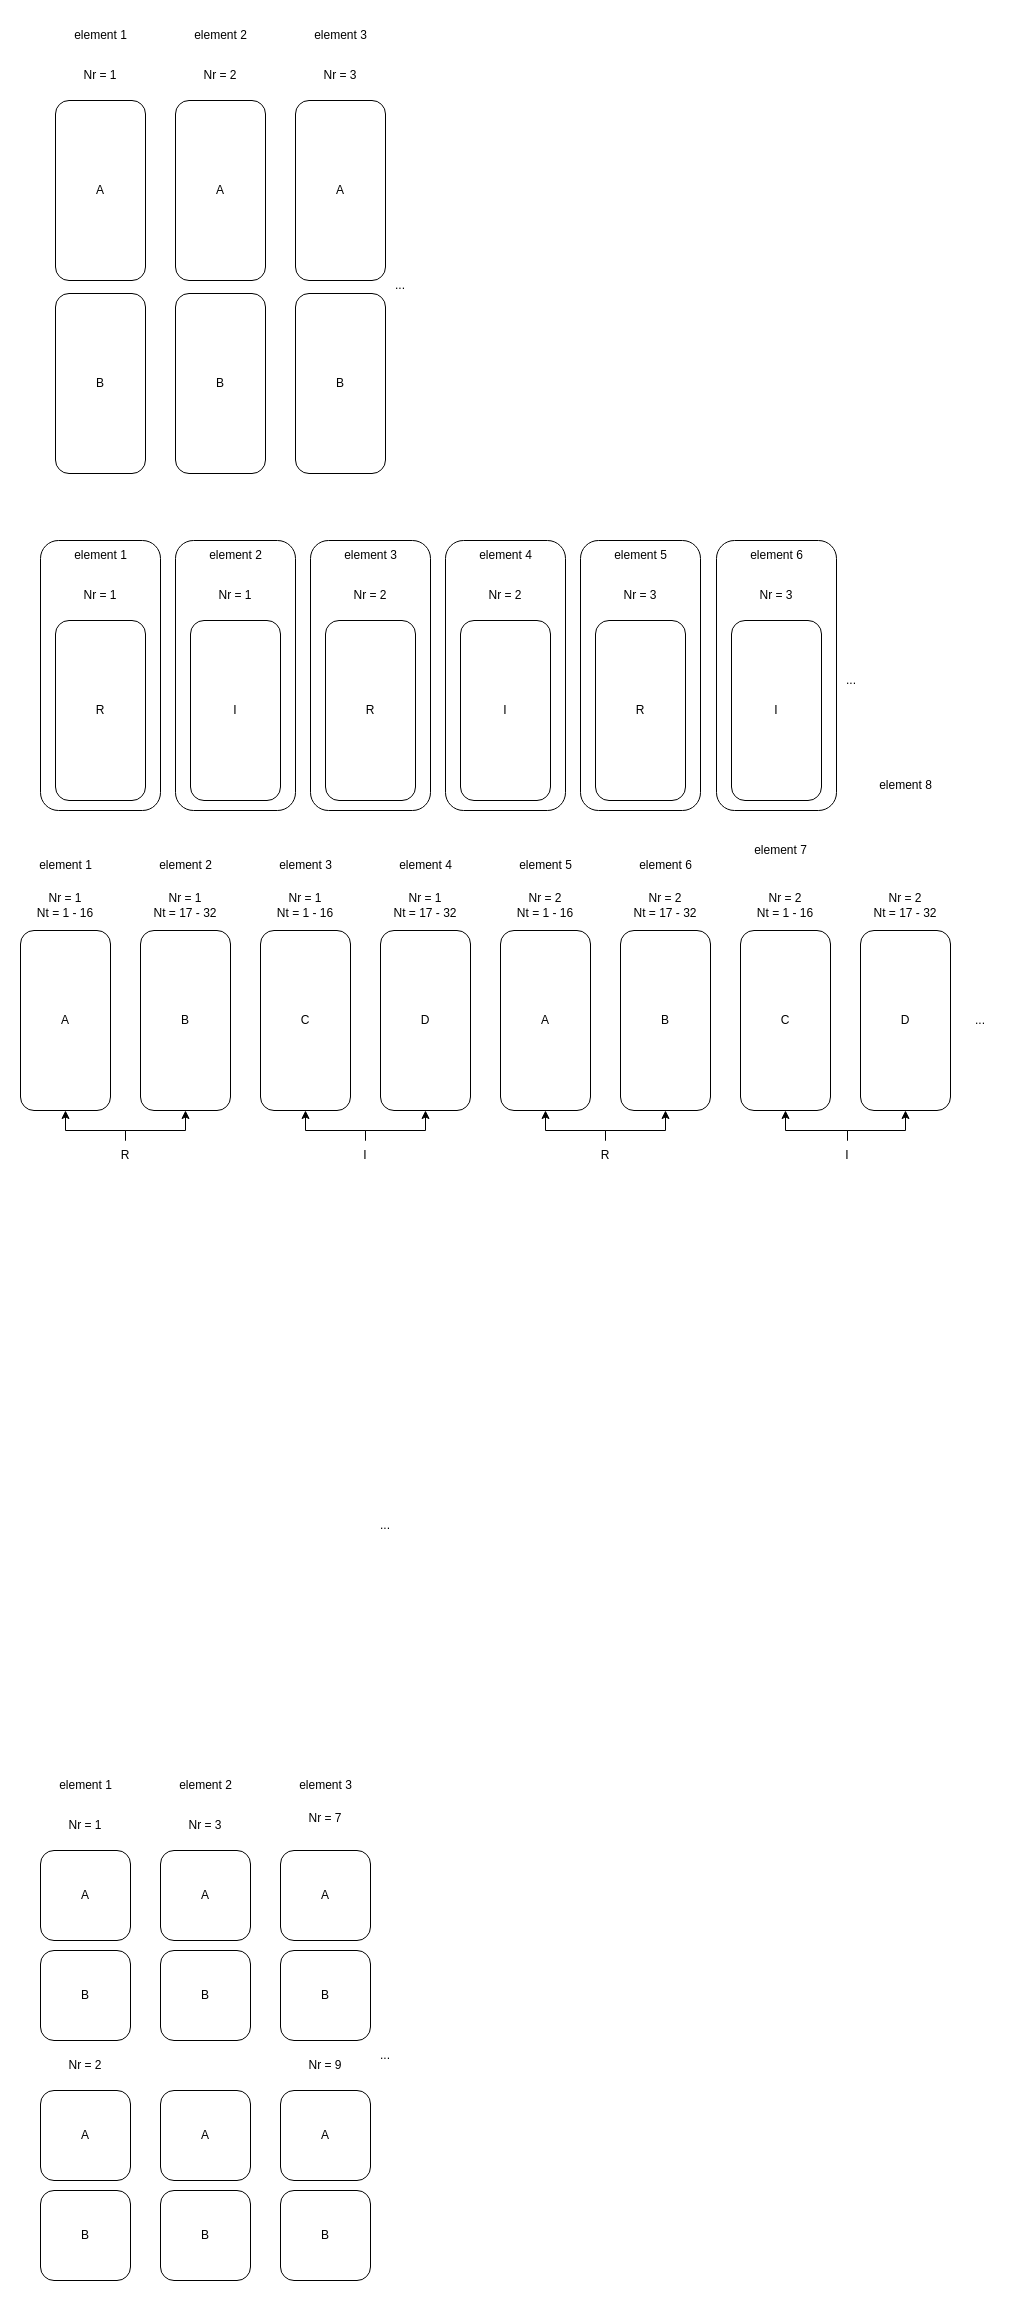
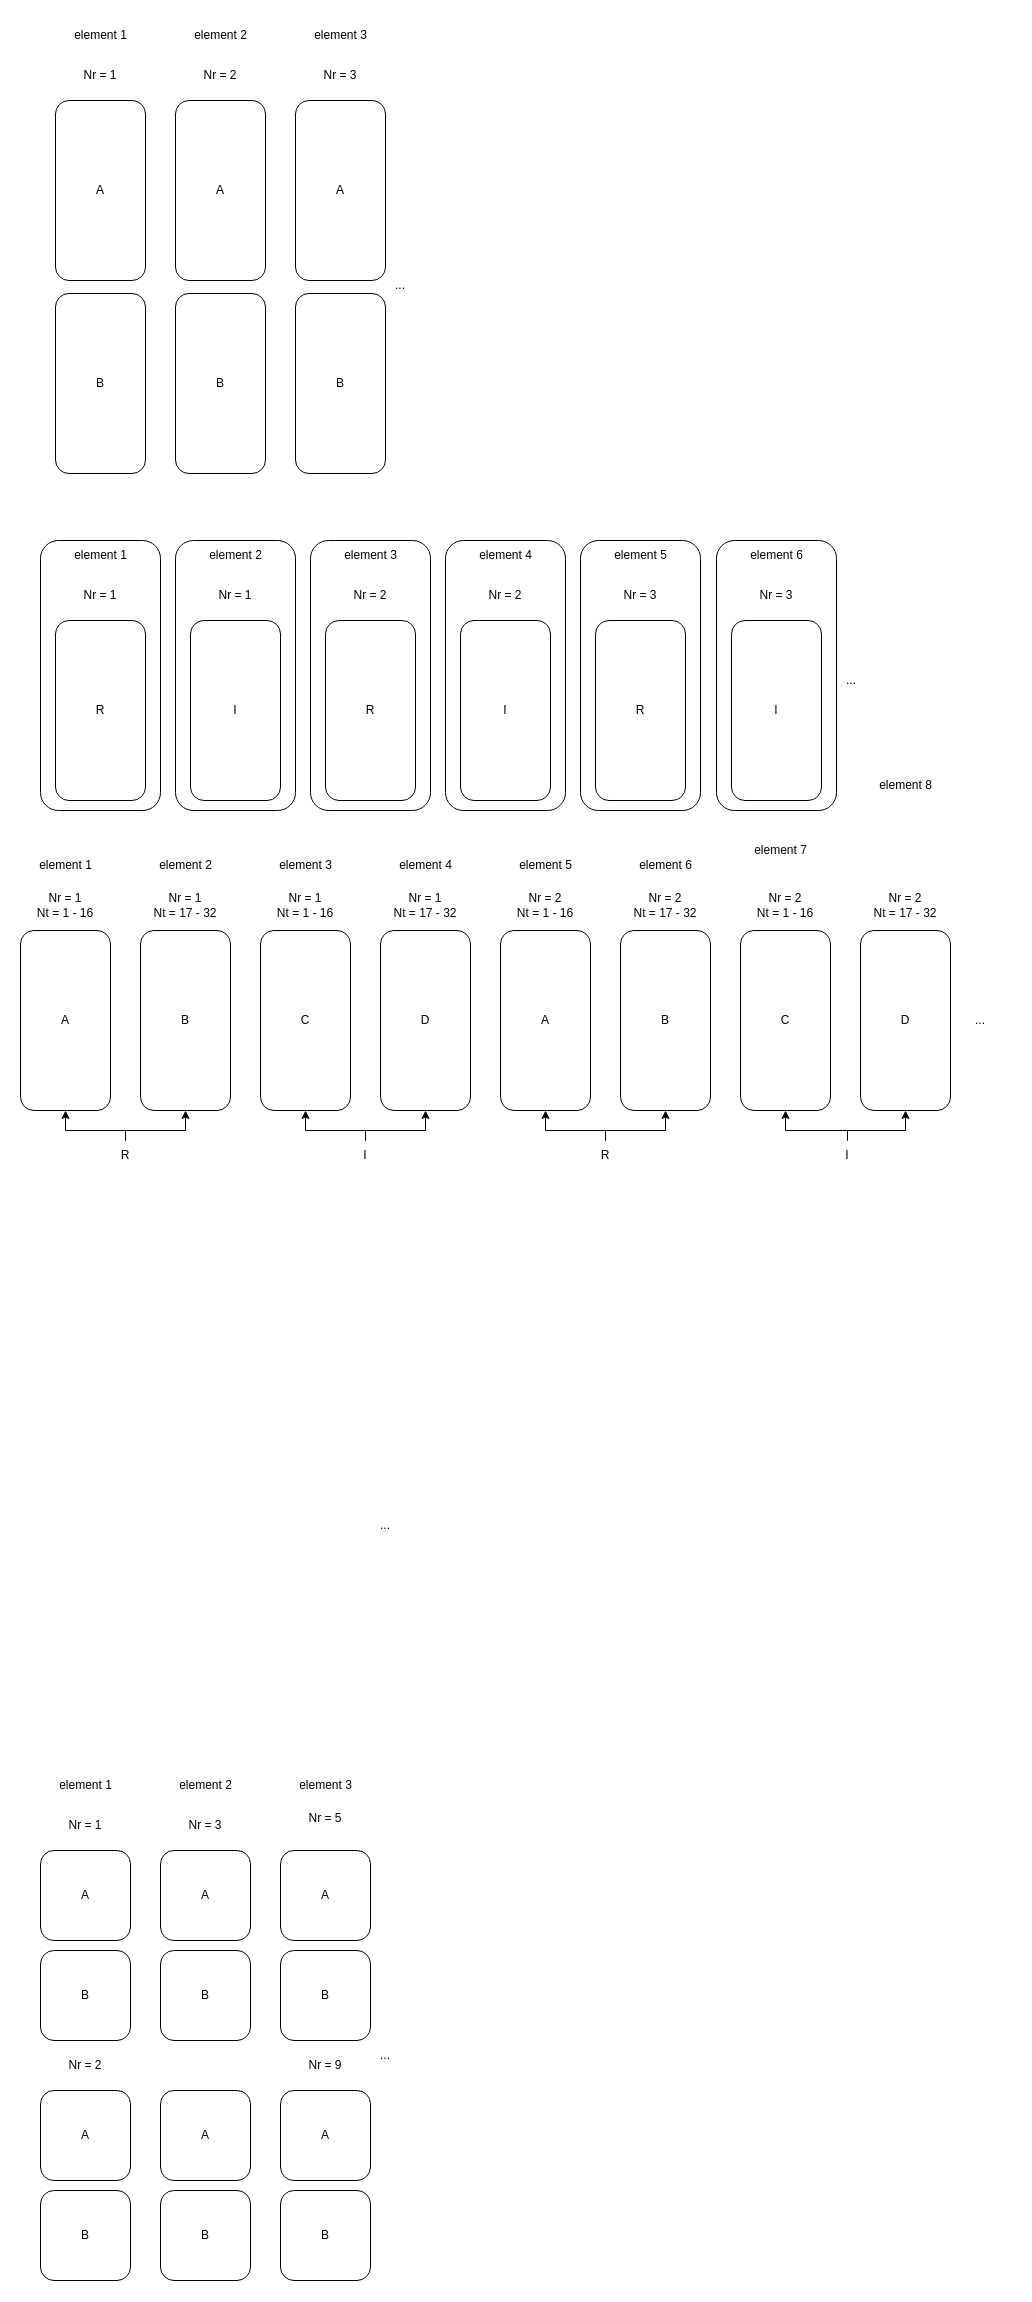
(326, 1826) -> (326, 1826)
